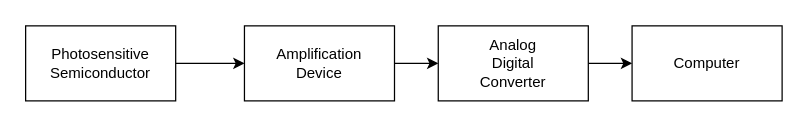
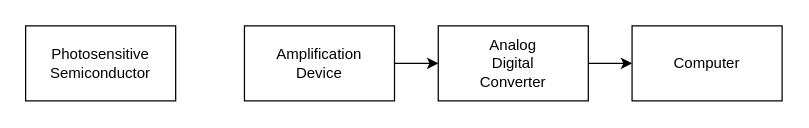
(206, 63) -> none
